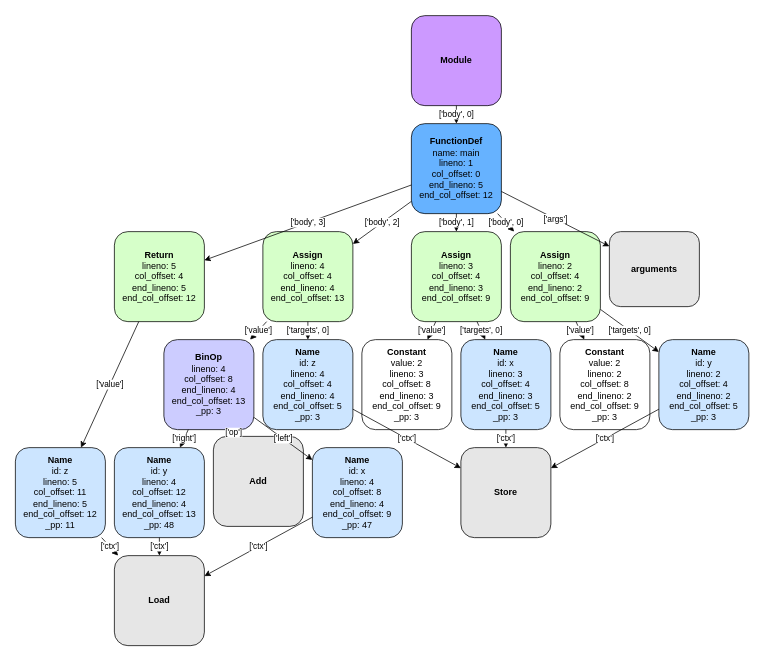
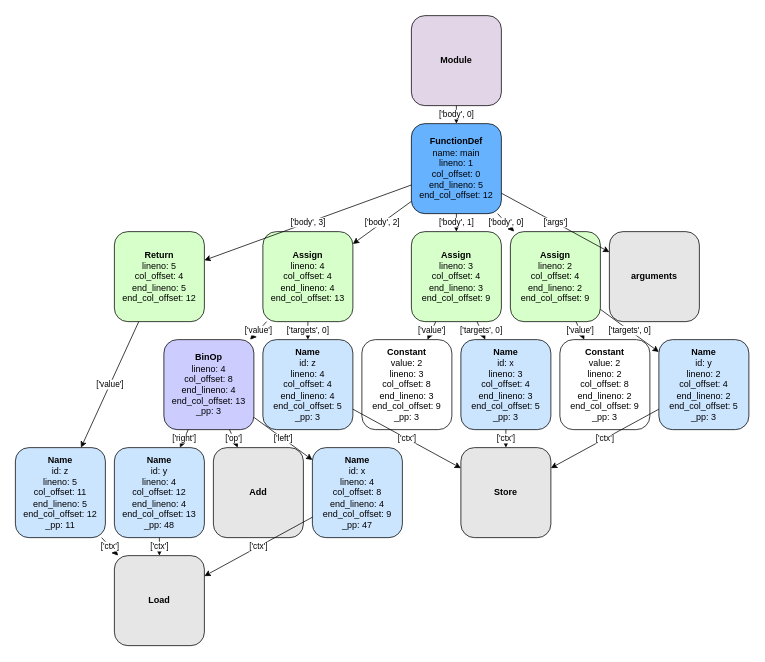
(456, 60) -> (456, 60)
(654, 269) -> (654, 276)
(258, 481) -> (258, 492)
